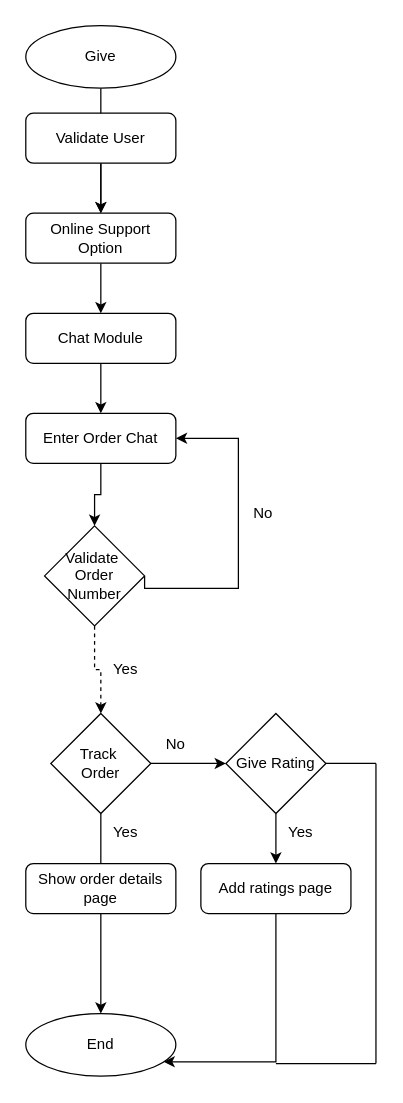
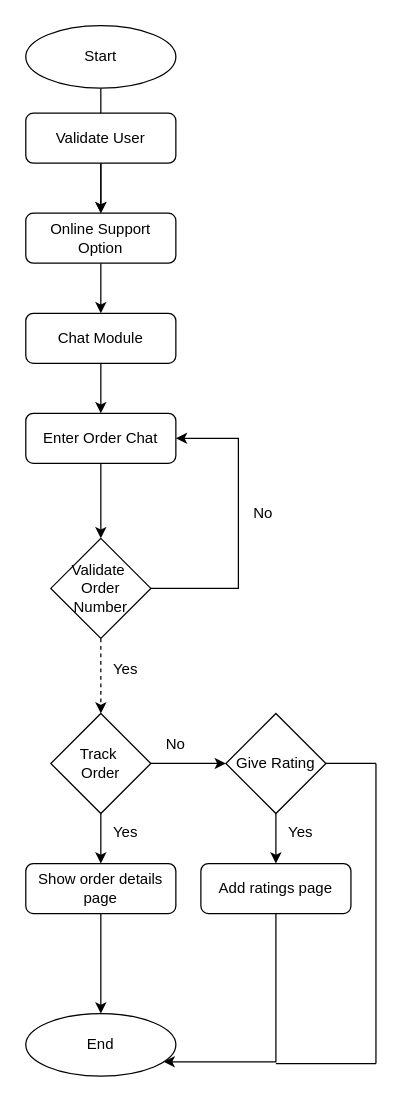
(101, 57) -> (101, 57)
(94, 576) -> (101, 588)
(101, 857) -> (101, 853)
